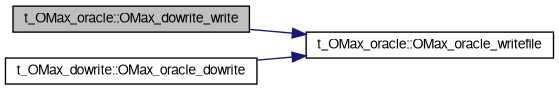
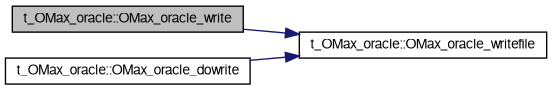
(131, 19) -> (128, 19)
(131, 71) -> (128, 71)
